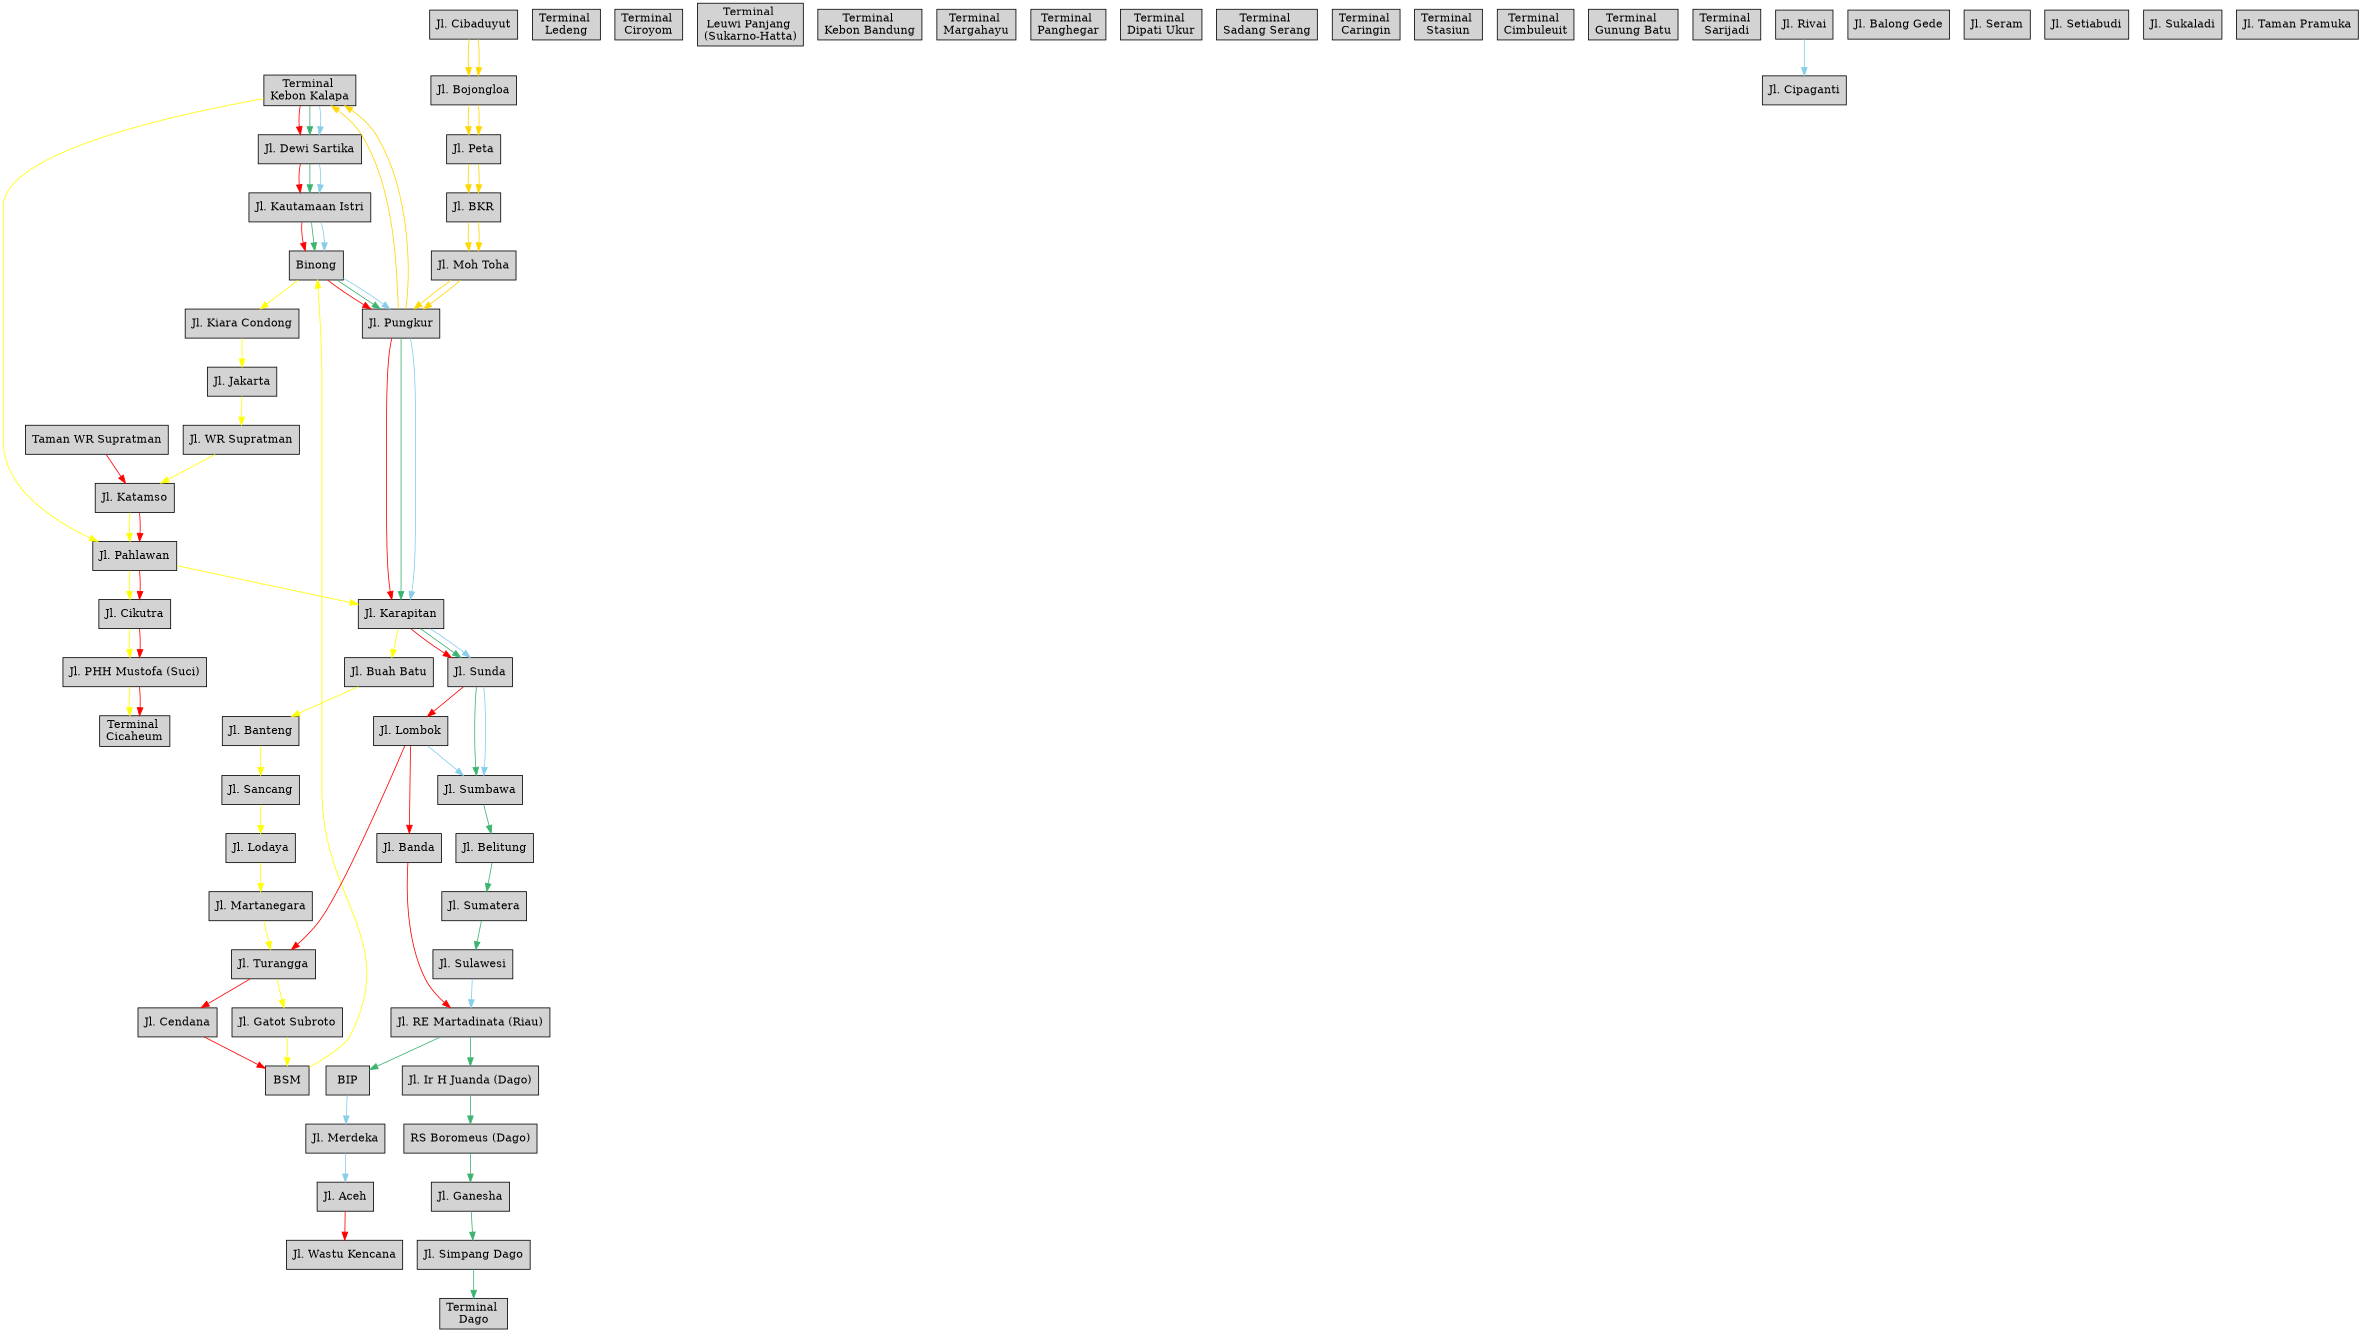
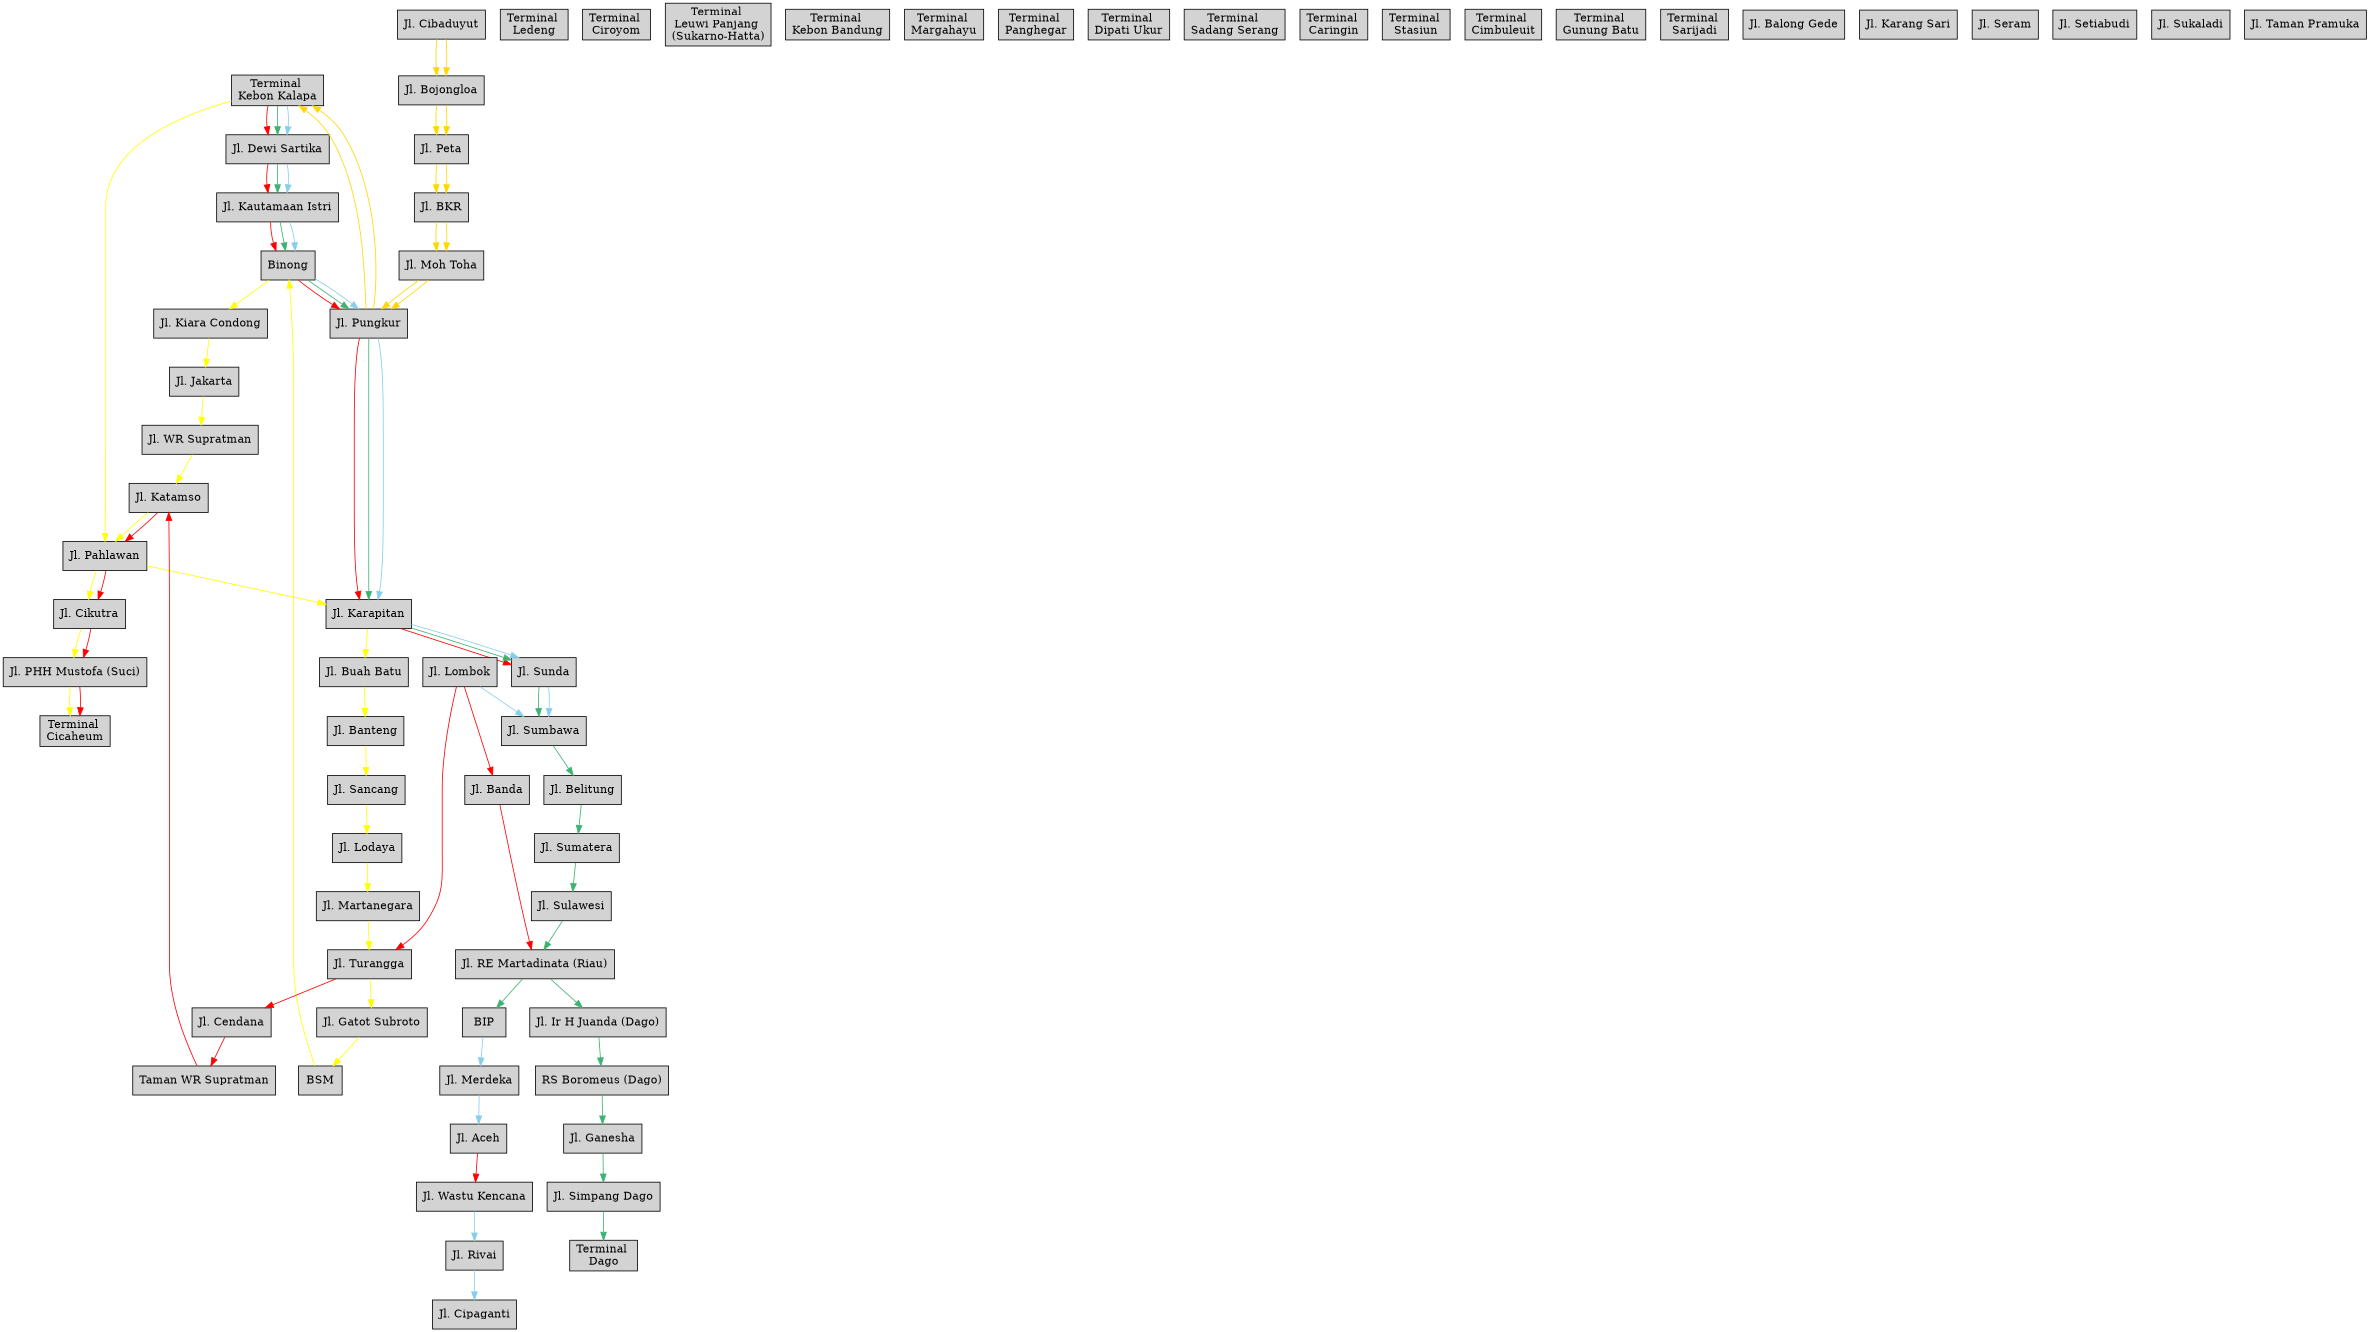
none -> (1908, 25)
(449, 699) -> none
(472, 989) -> (555, 932)
(231, 1051) -> (220, 1048)
none -> (474, 1222)
